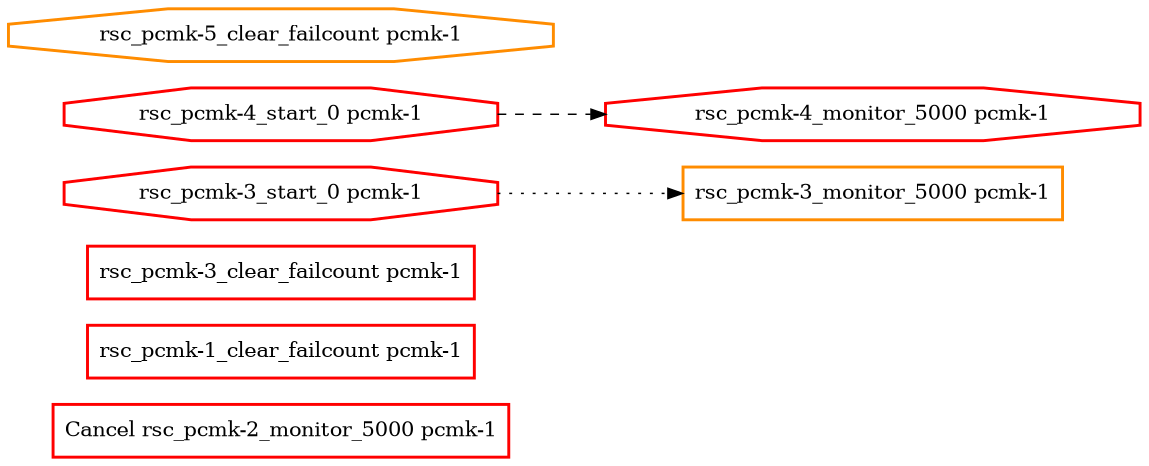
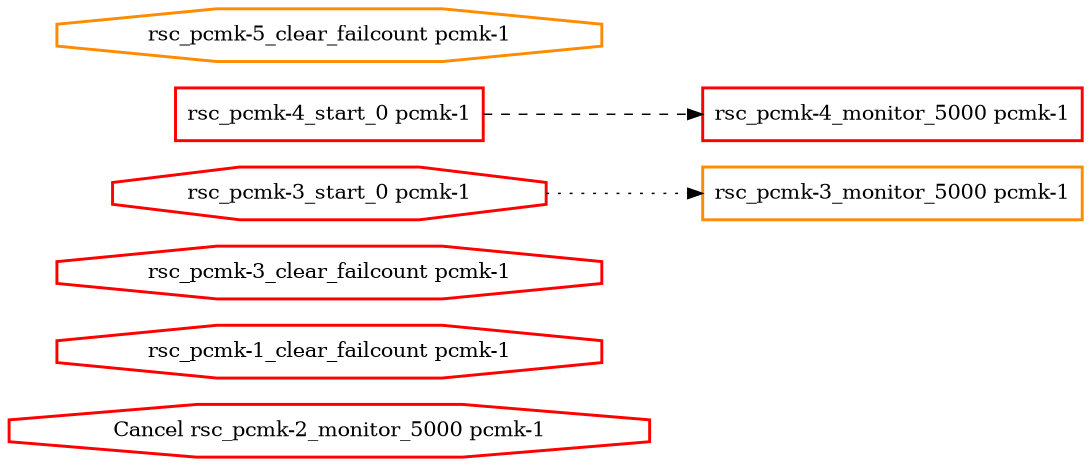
(281, 114) -> (329, 114)
(873, 114) -> (892, 114)
(281, 273) -> (329, 273)
(281, 352) -> (329, 352)
(281, 431) -> (329, 431)
